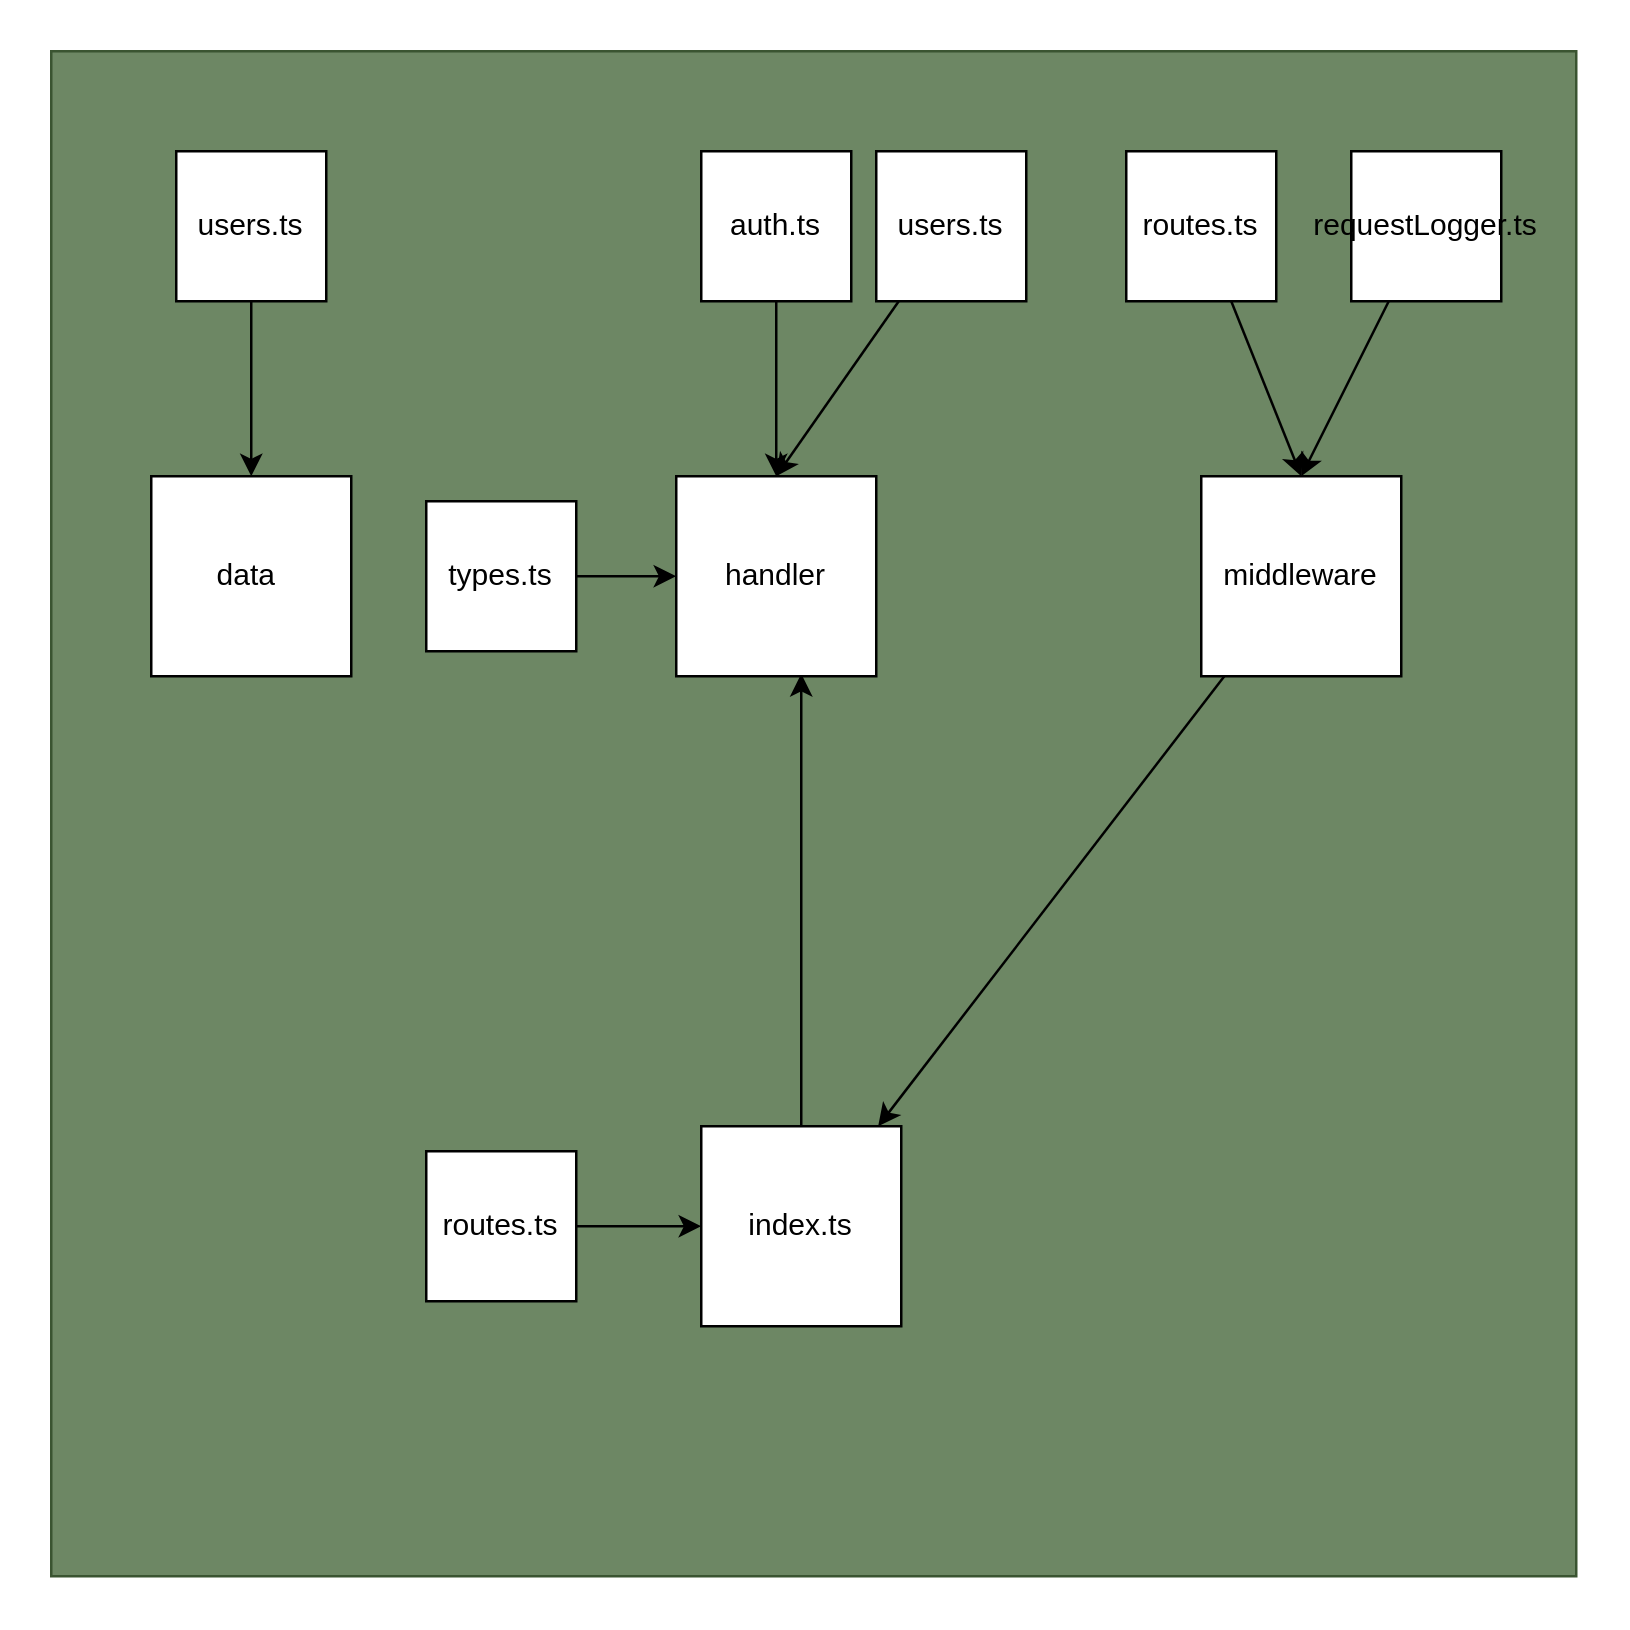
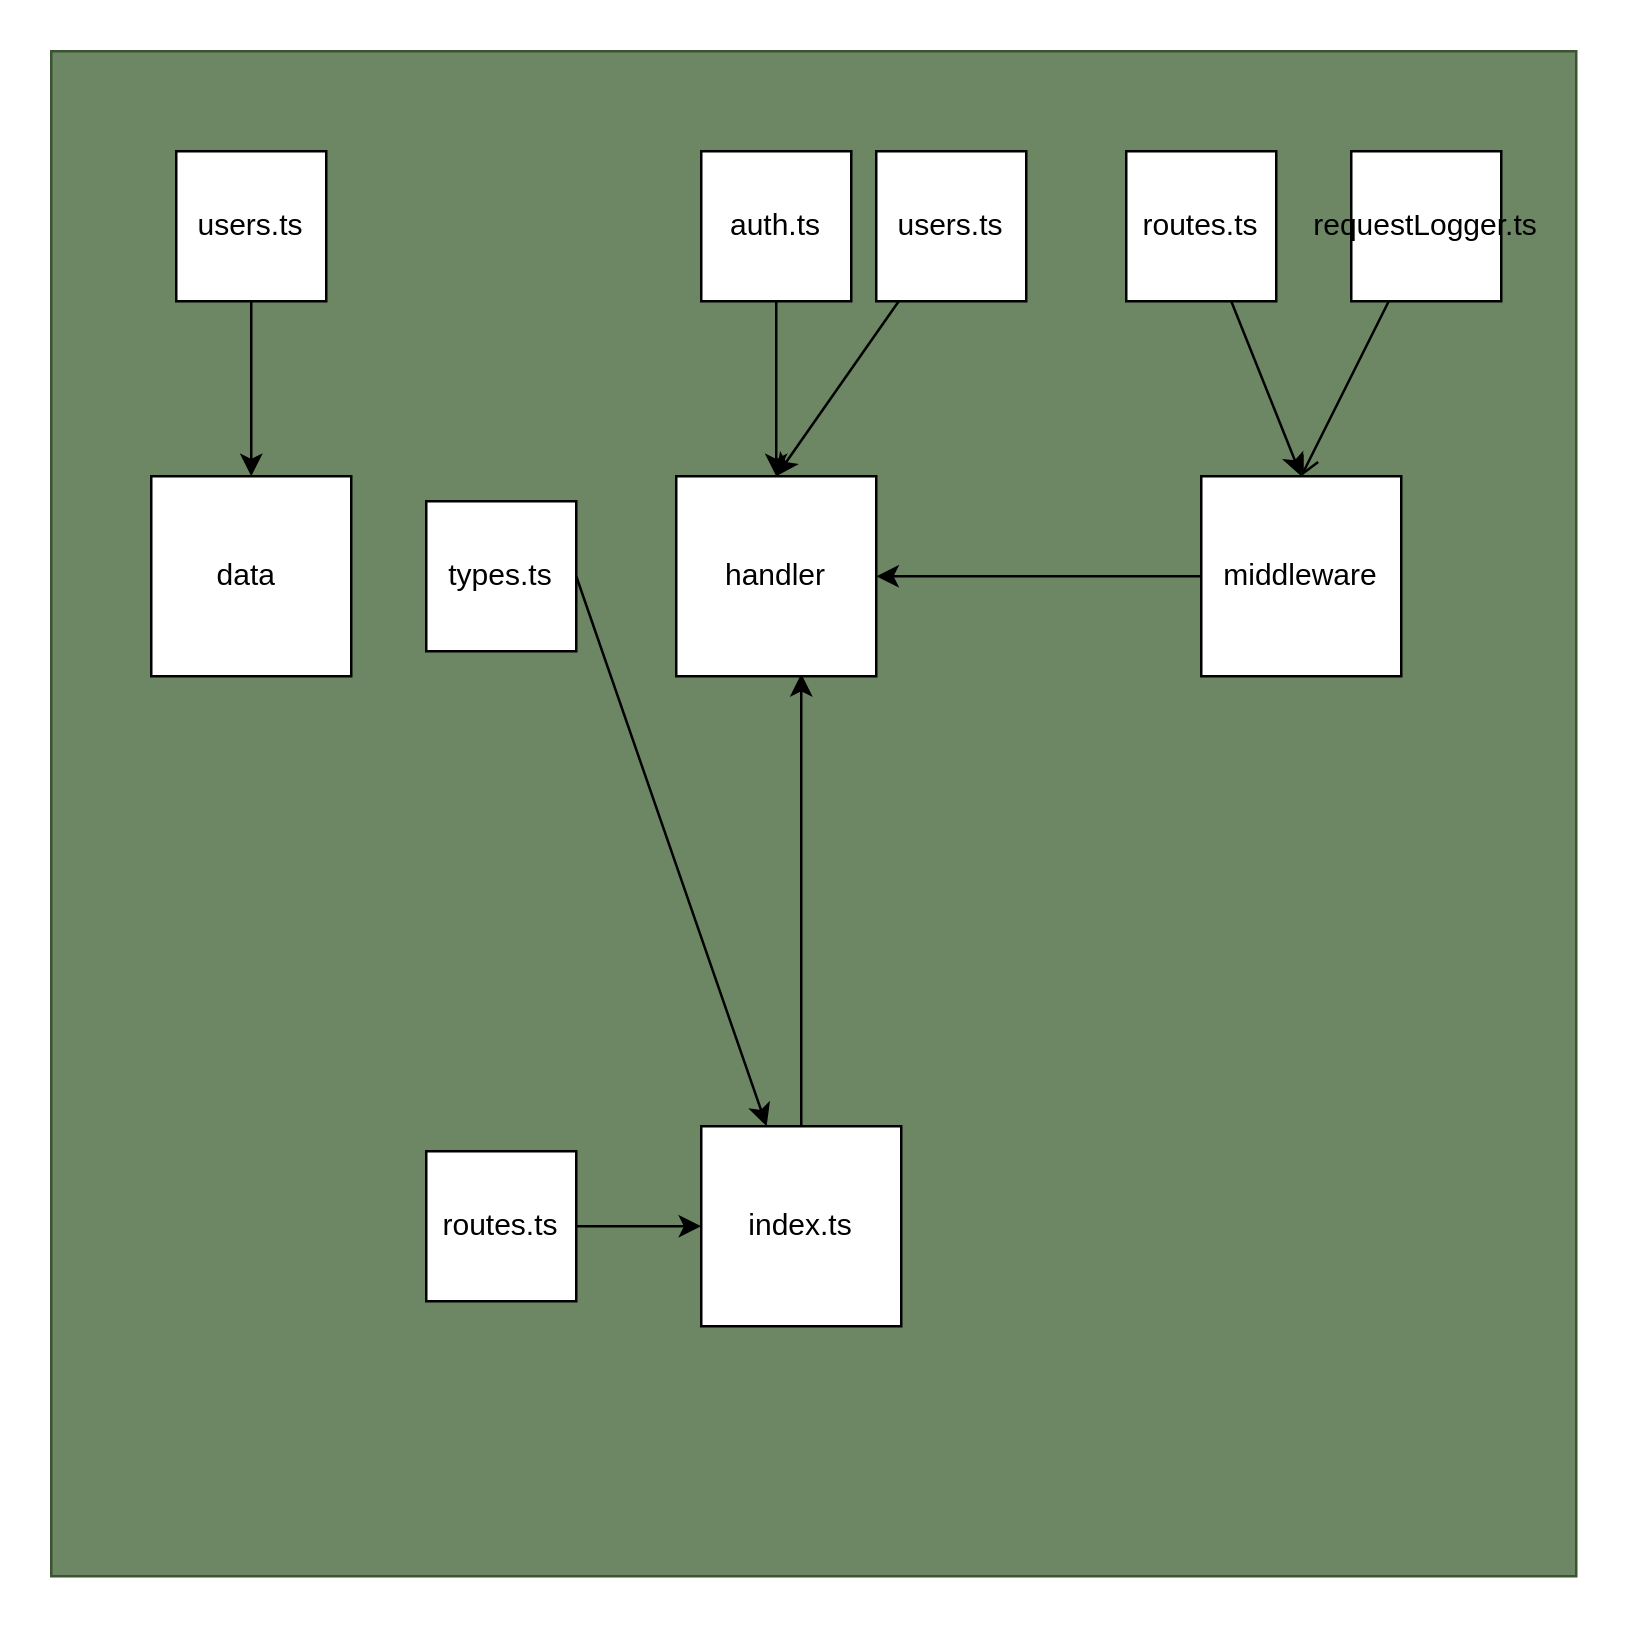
(1309, 460) -> (1307, 464)
(618, 576) -> (669, 844)
(1056, 895) -> (1047, 576)
